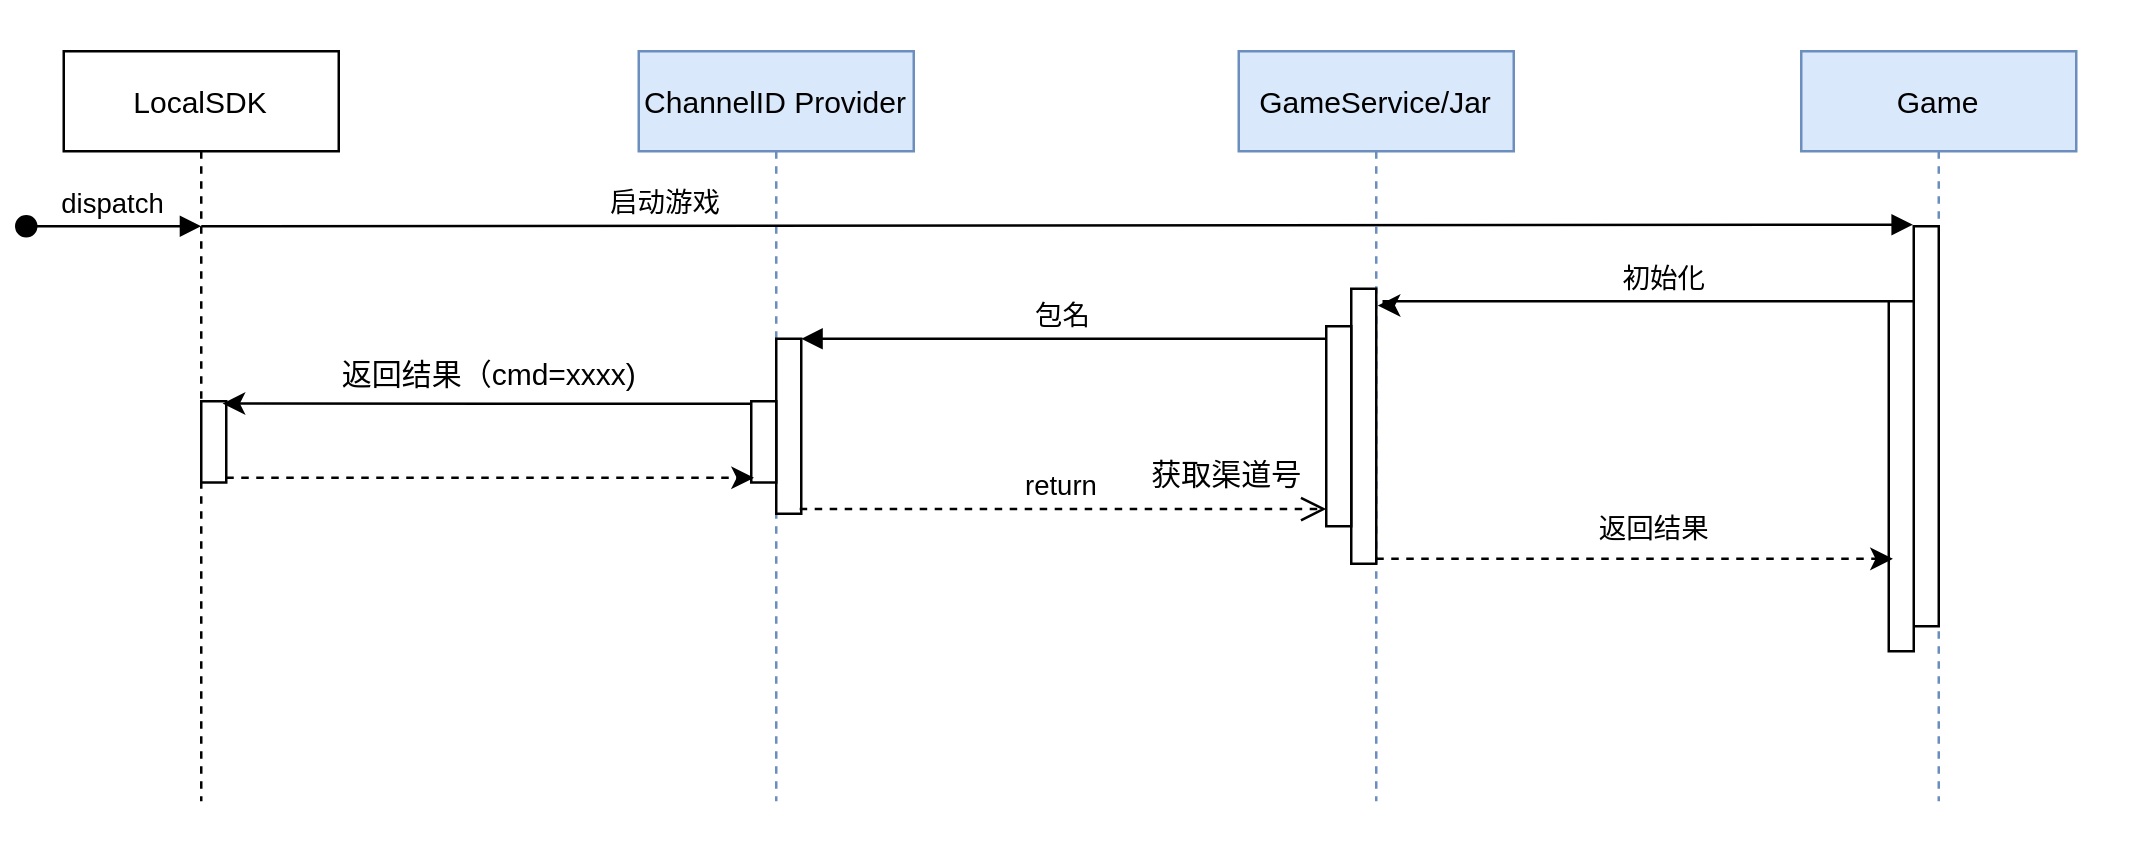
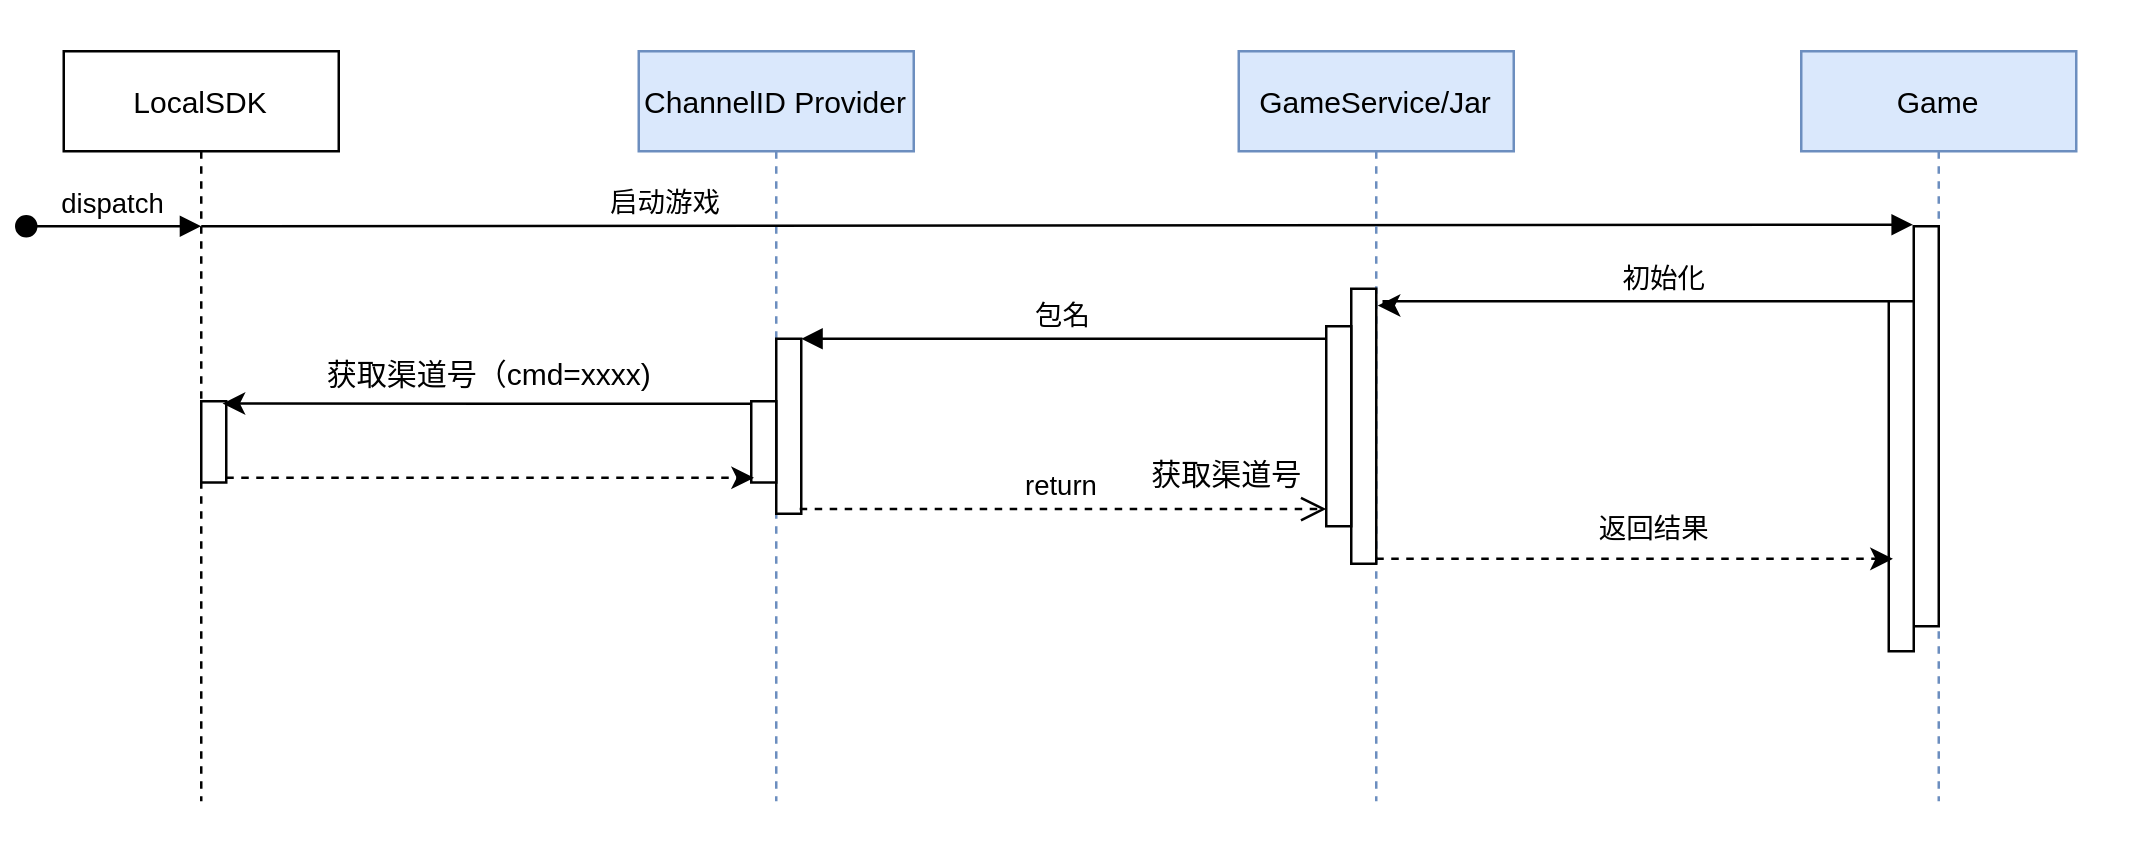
(490, 376) -> (490, 376)
